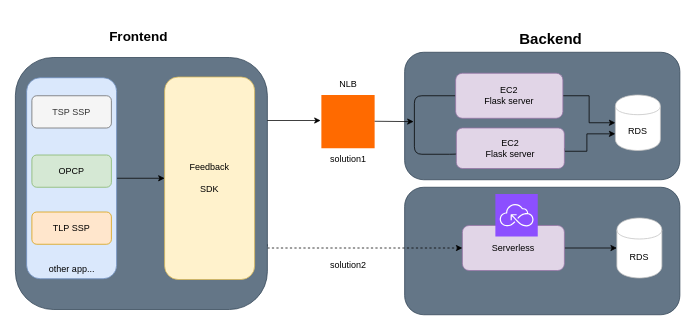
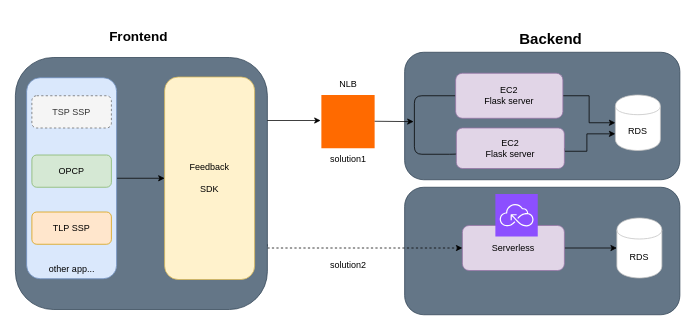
(72, 112) -> (72, 112)
